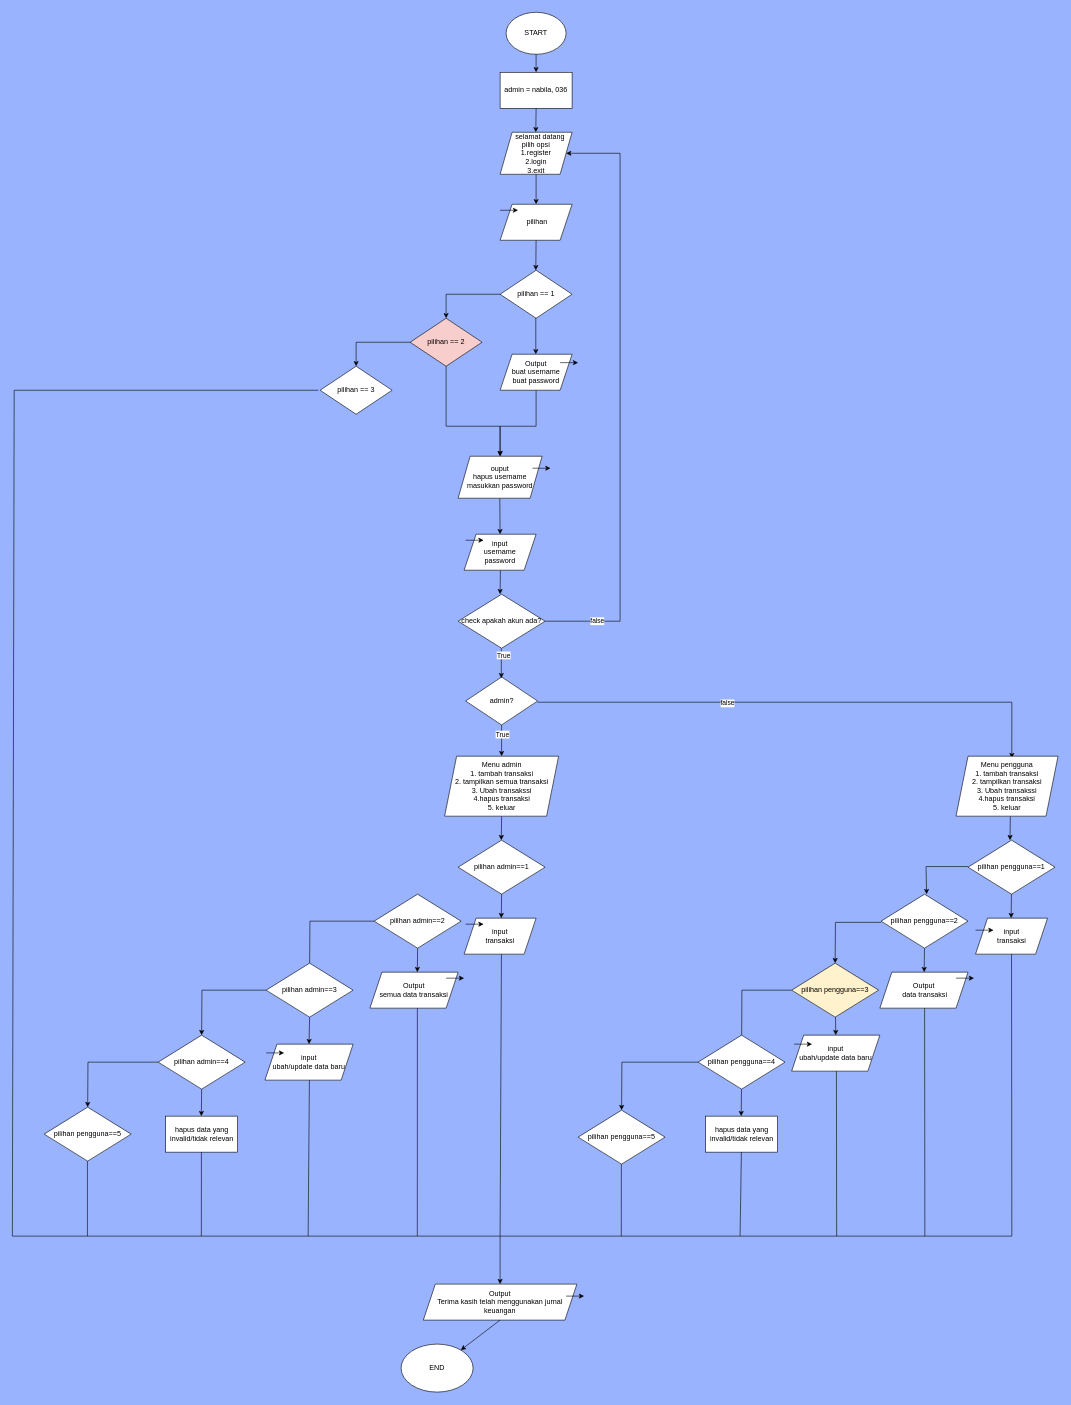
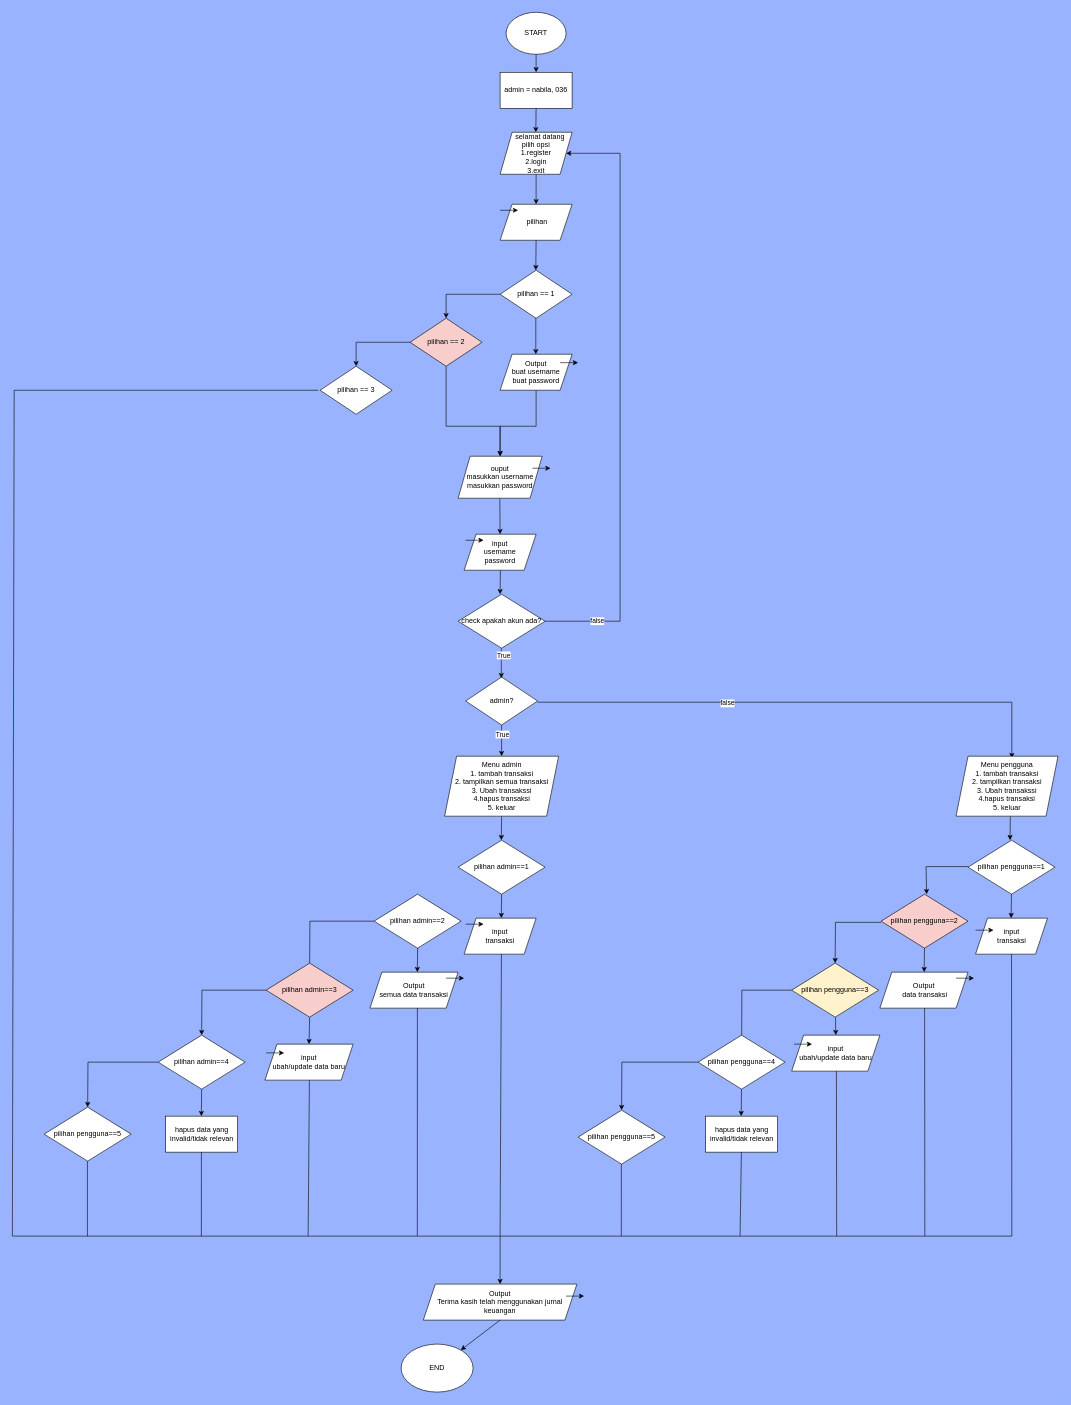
(500, 477) -> (500, 477)
(925, 921) -> (925, 921)
(310, 990) -> (310, 990)
